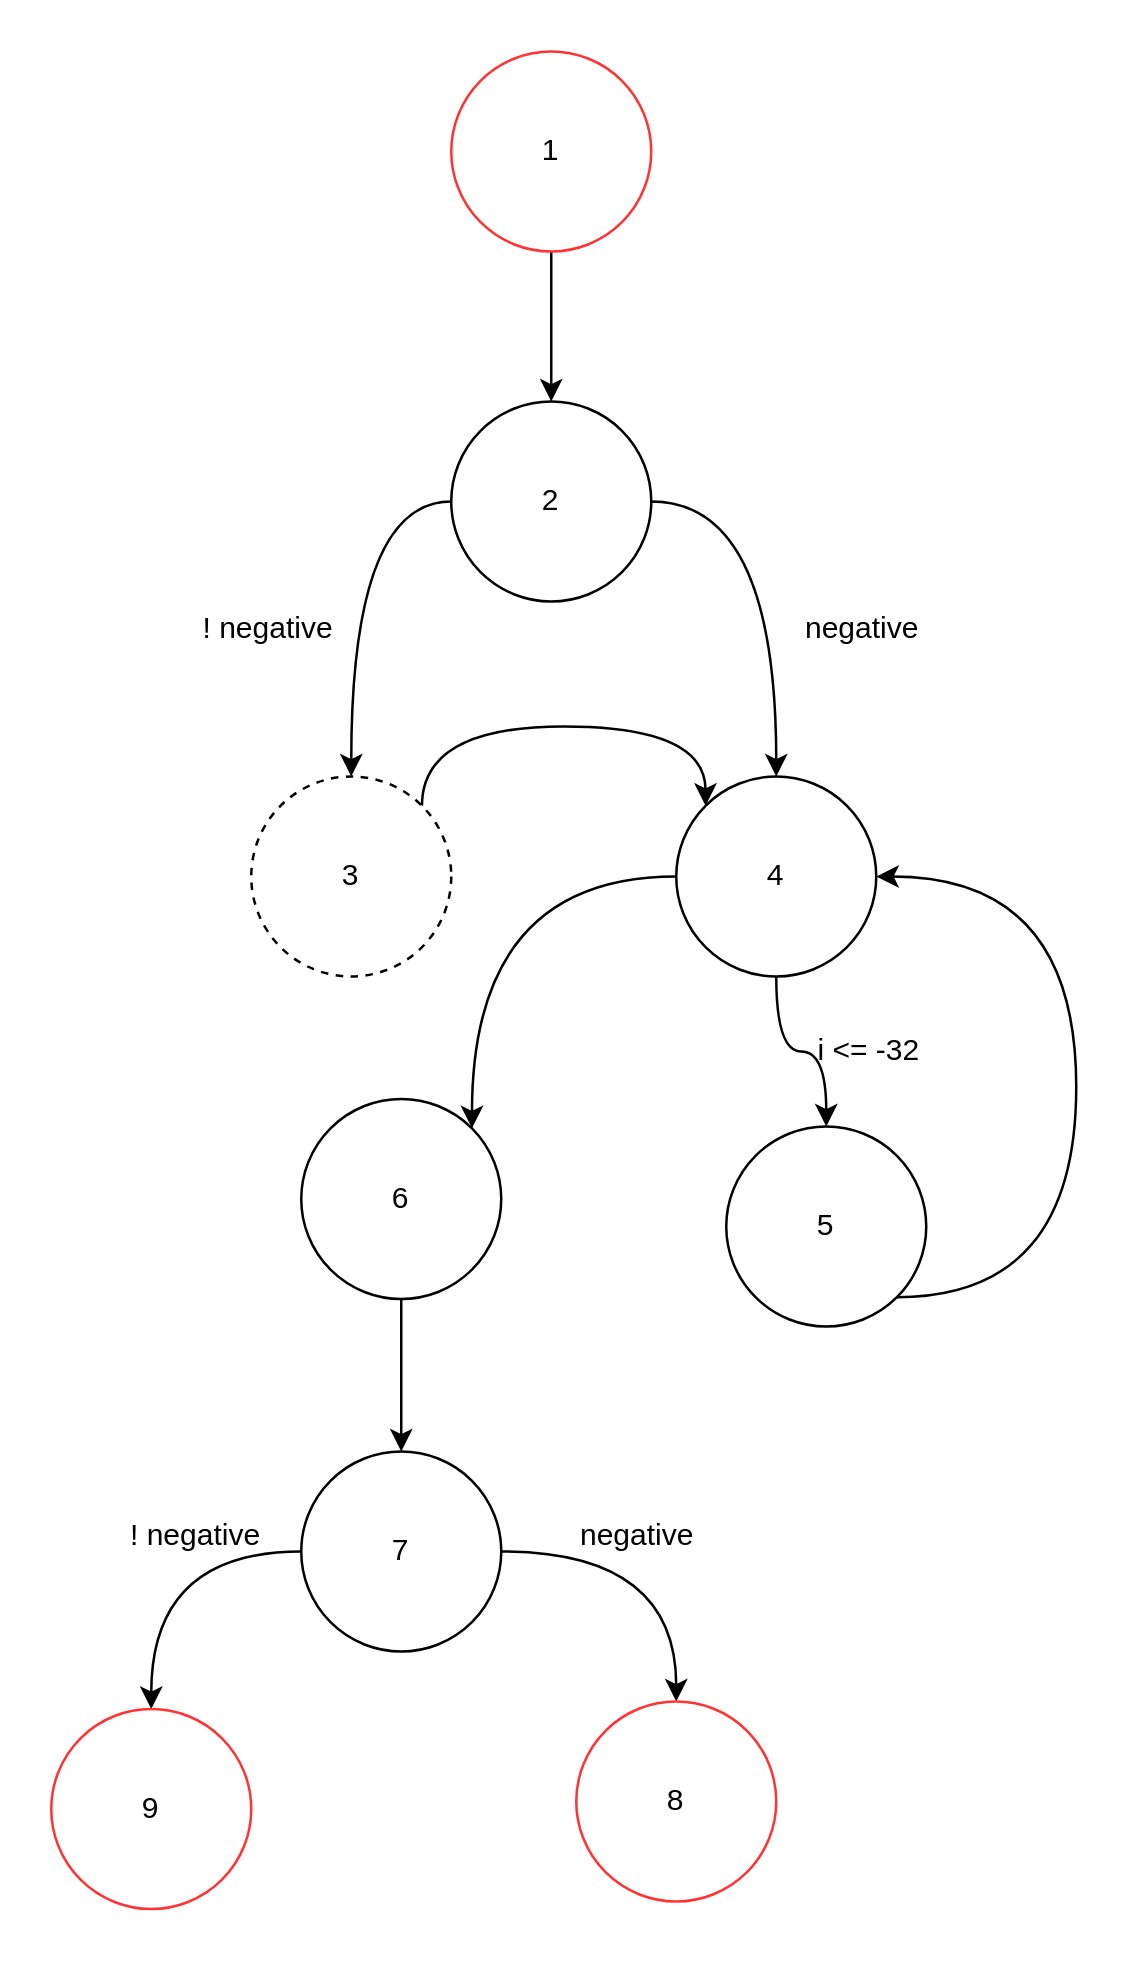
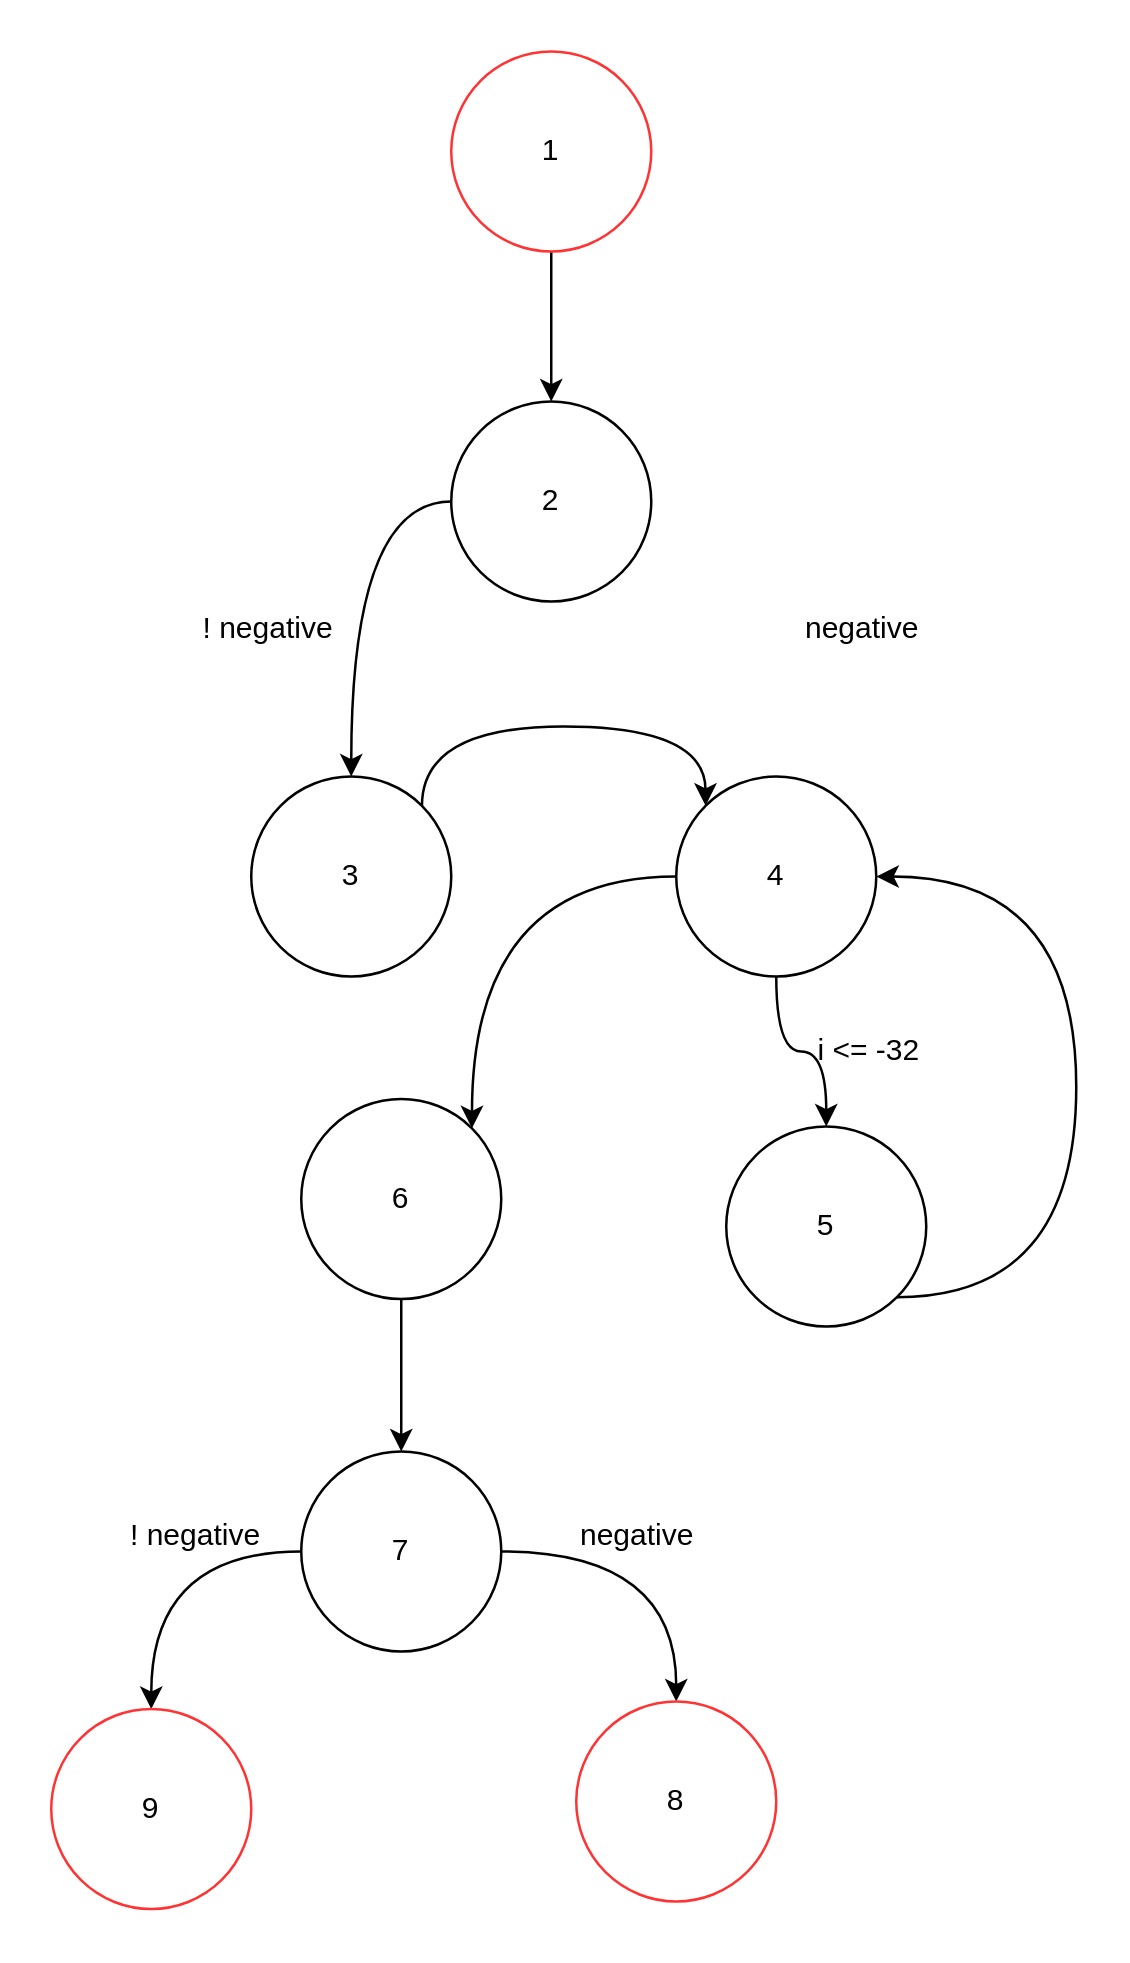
(759, 603) -> none
(351, 876) -> (351, 876)
